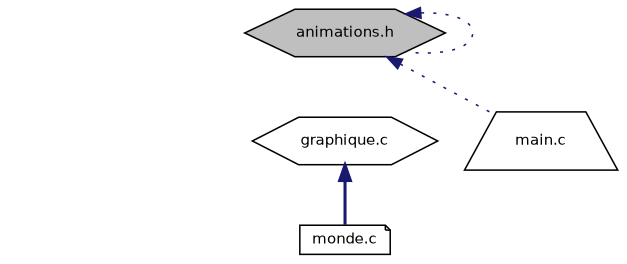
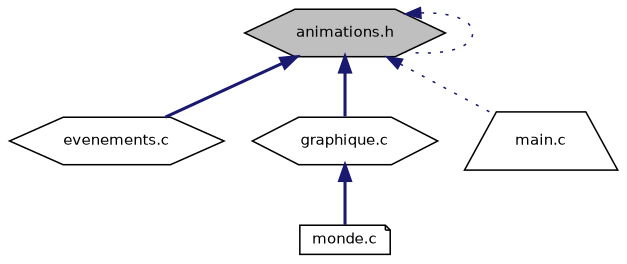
none -> (345, 94)
none -> (117, 141)
